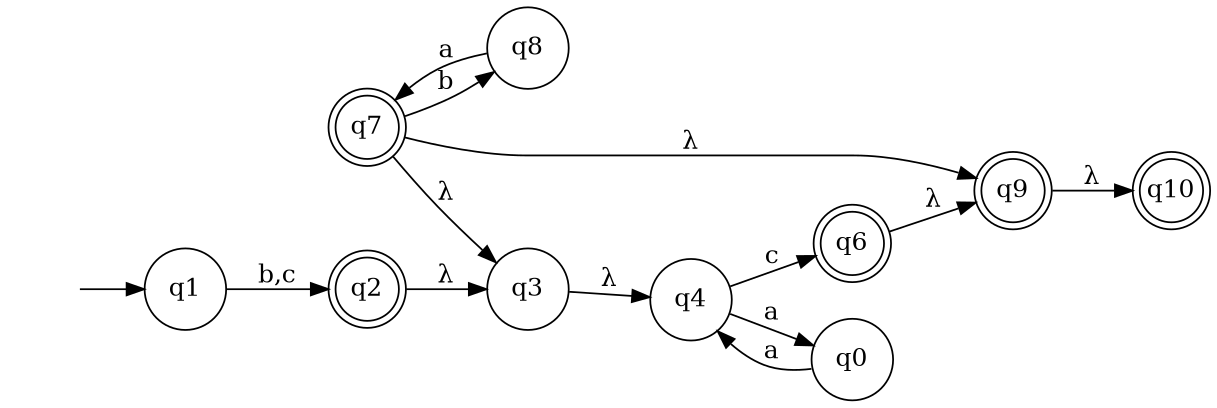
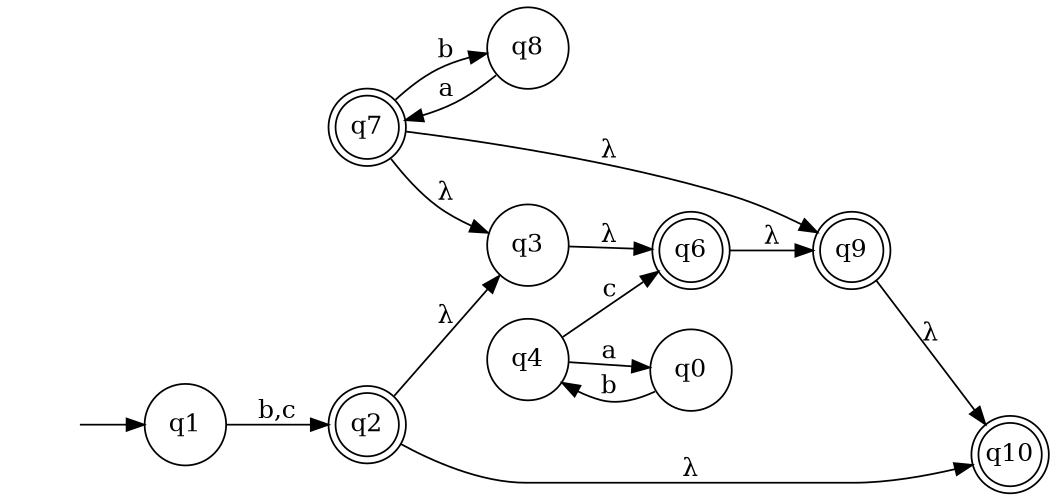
(601, 294) -> (602, 248)
(772, 352) -> (609, 387)
none -> (675, 483)
